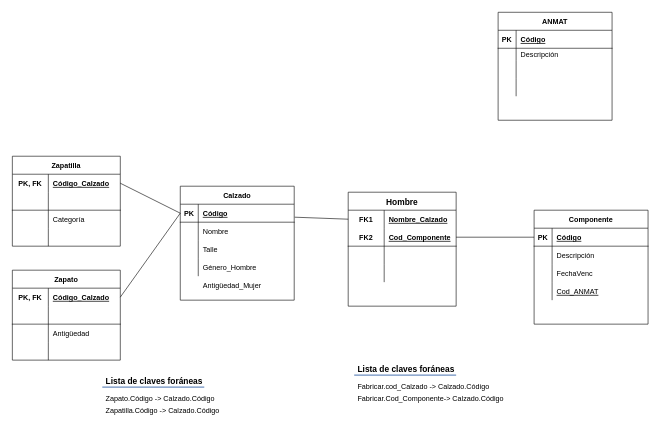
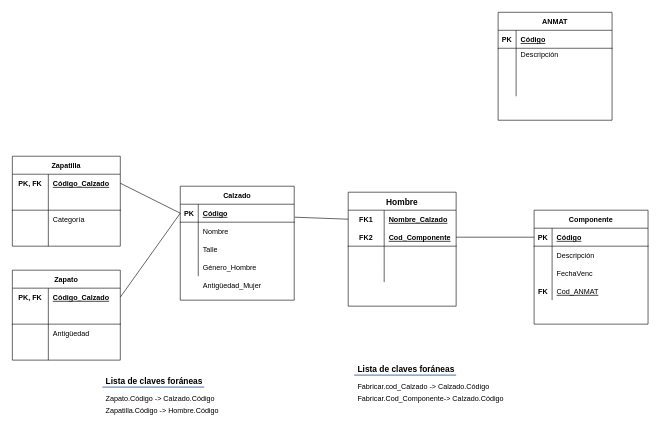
none -> (543, 291)
(165, 410) -> (164, 410)
